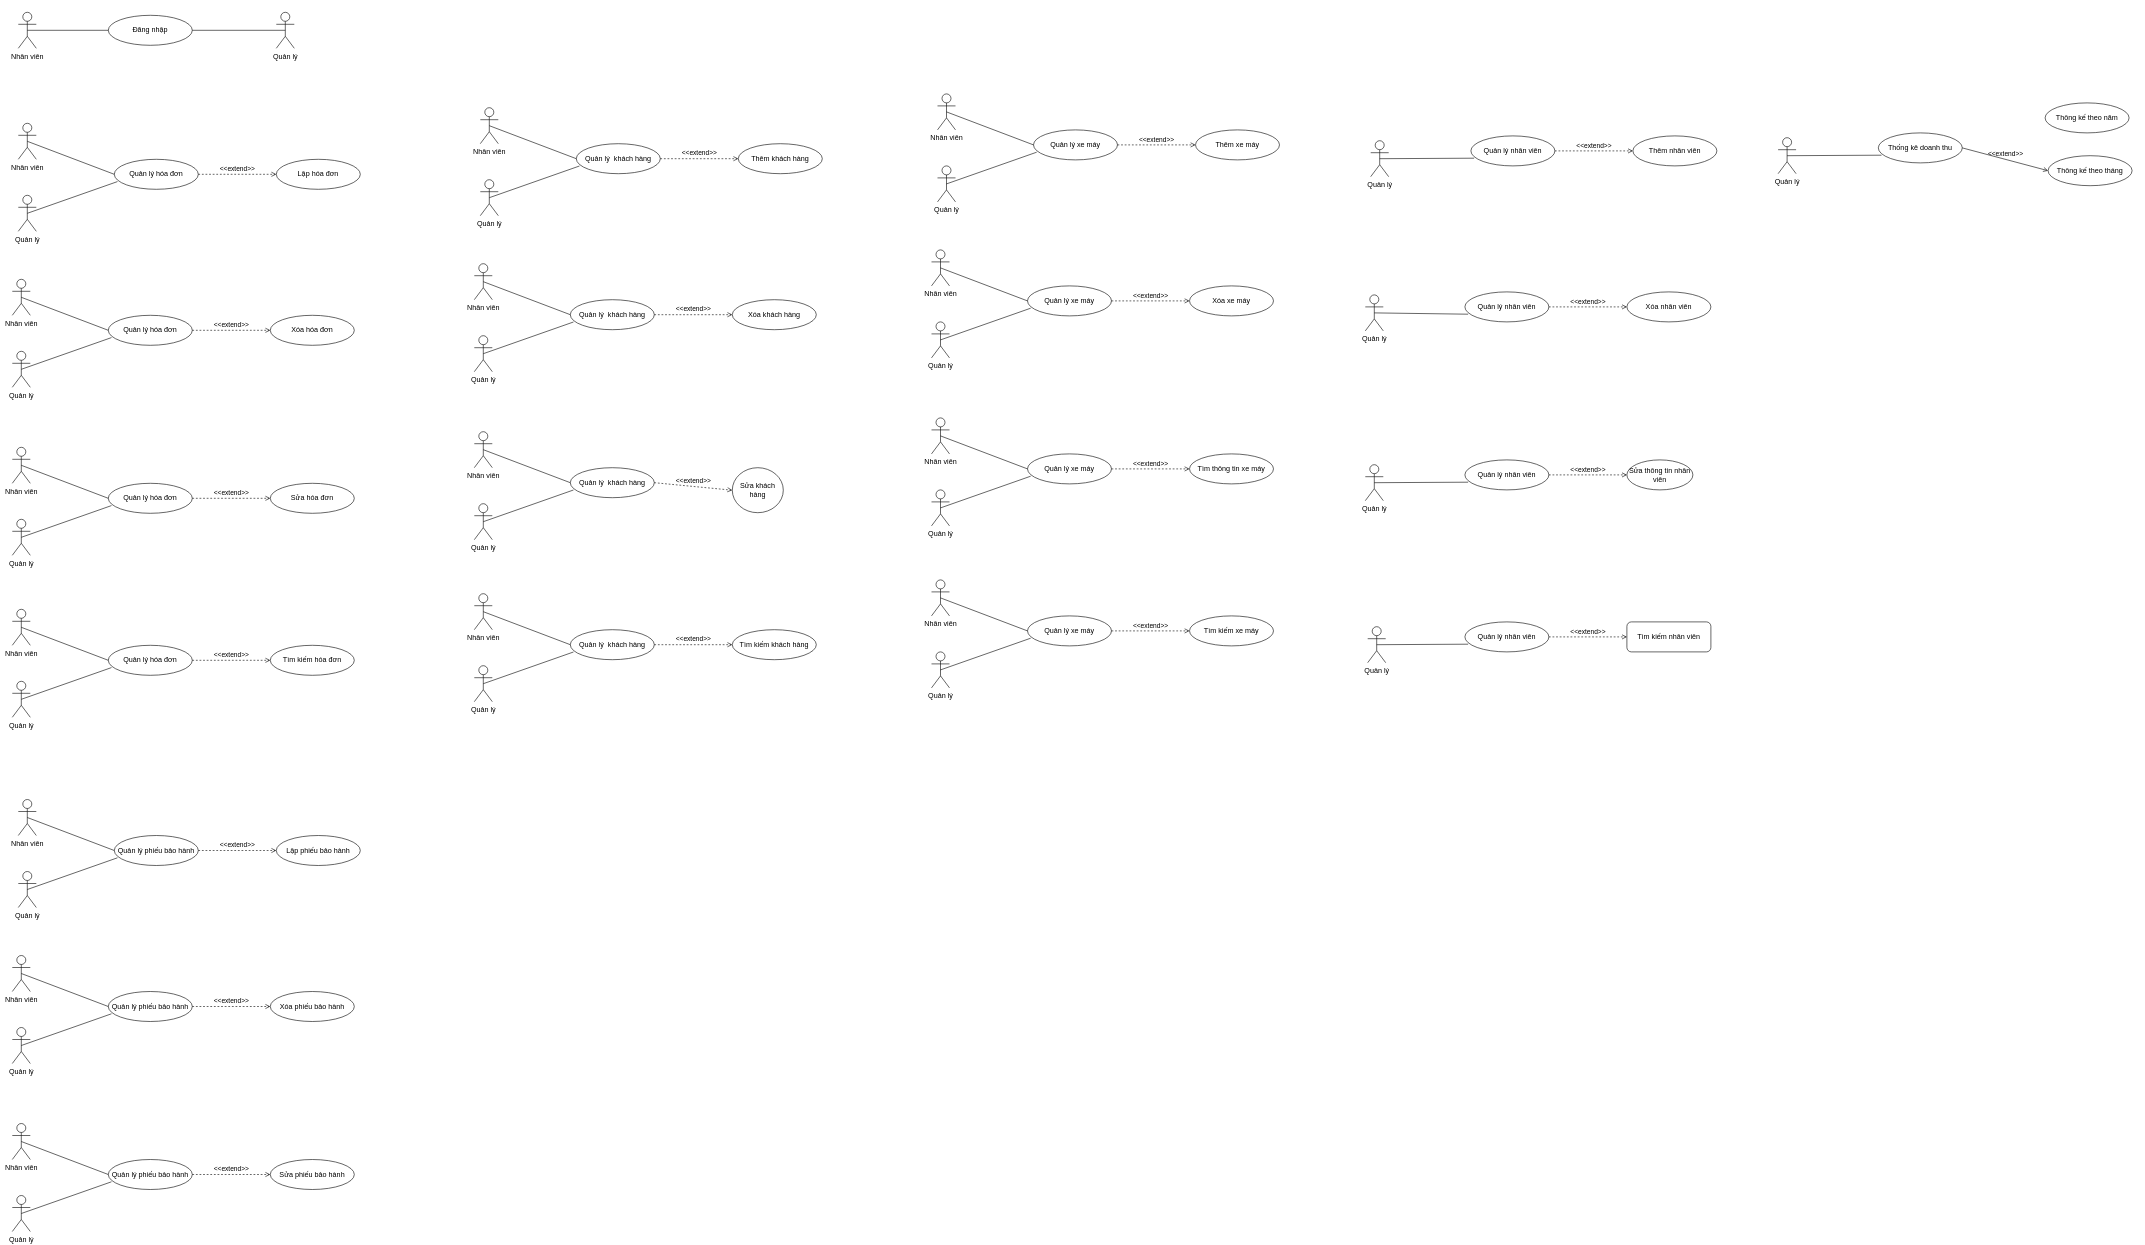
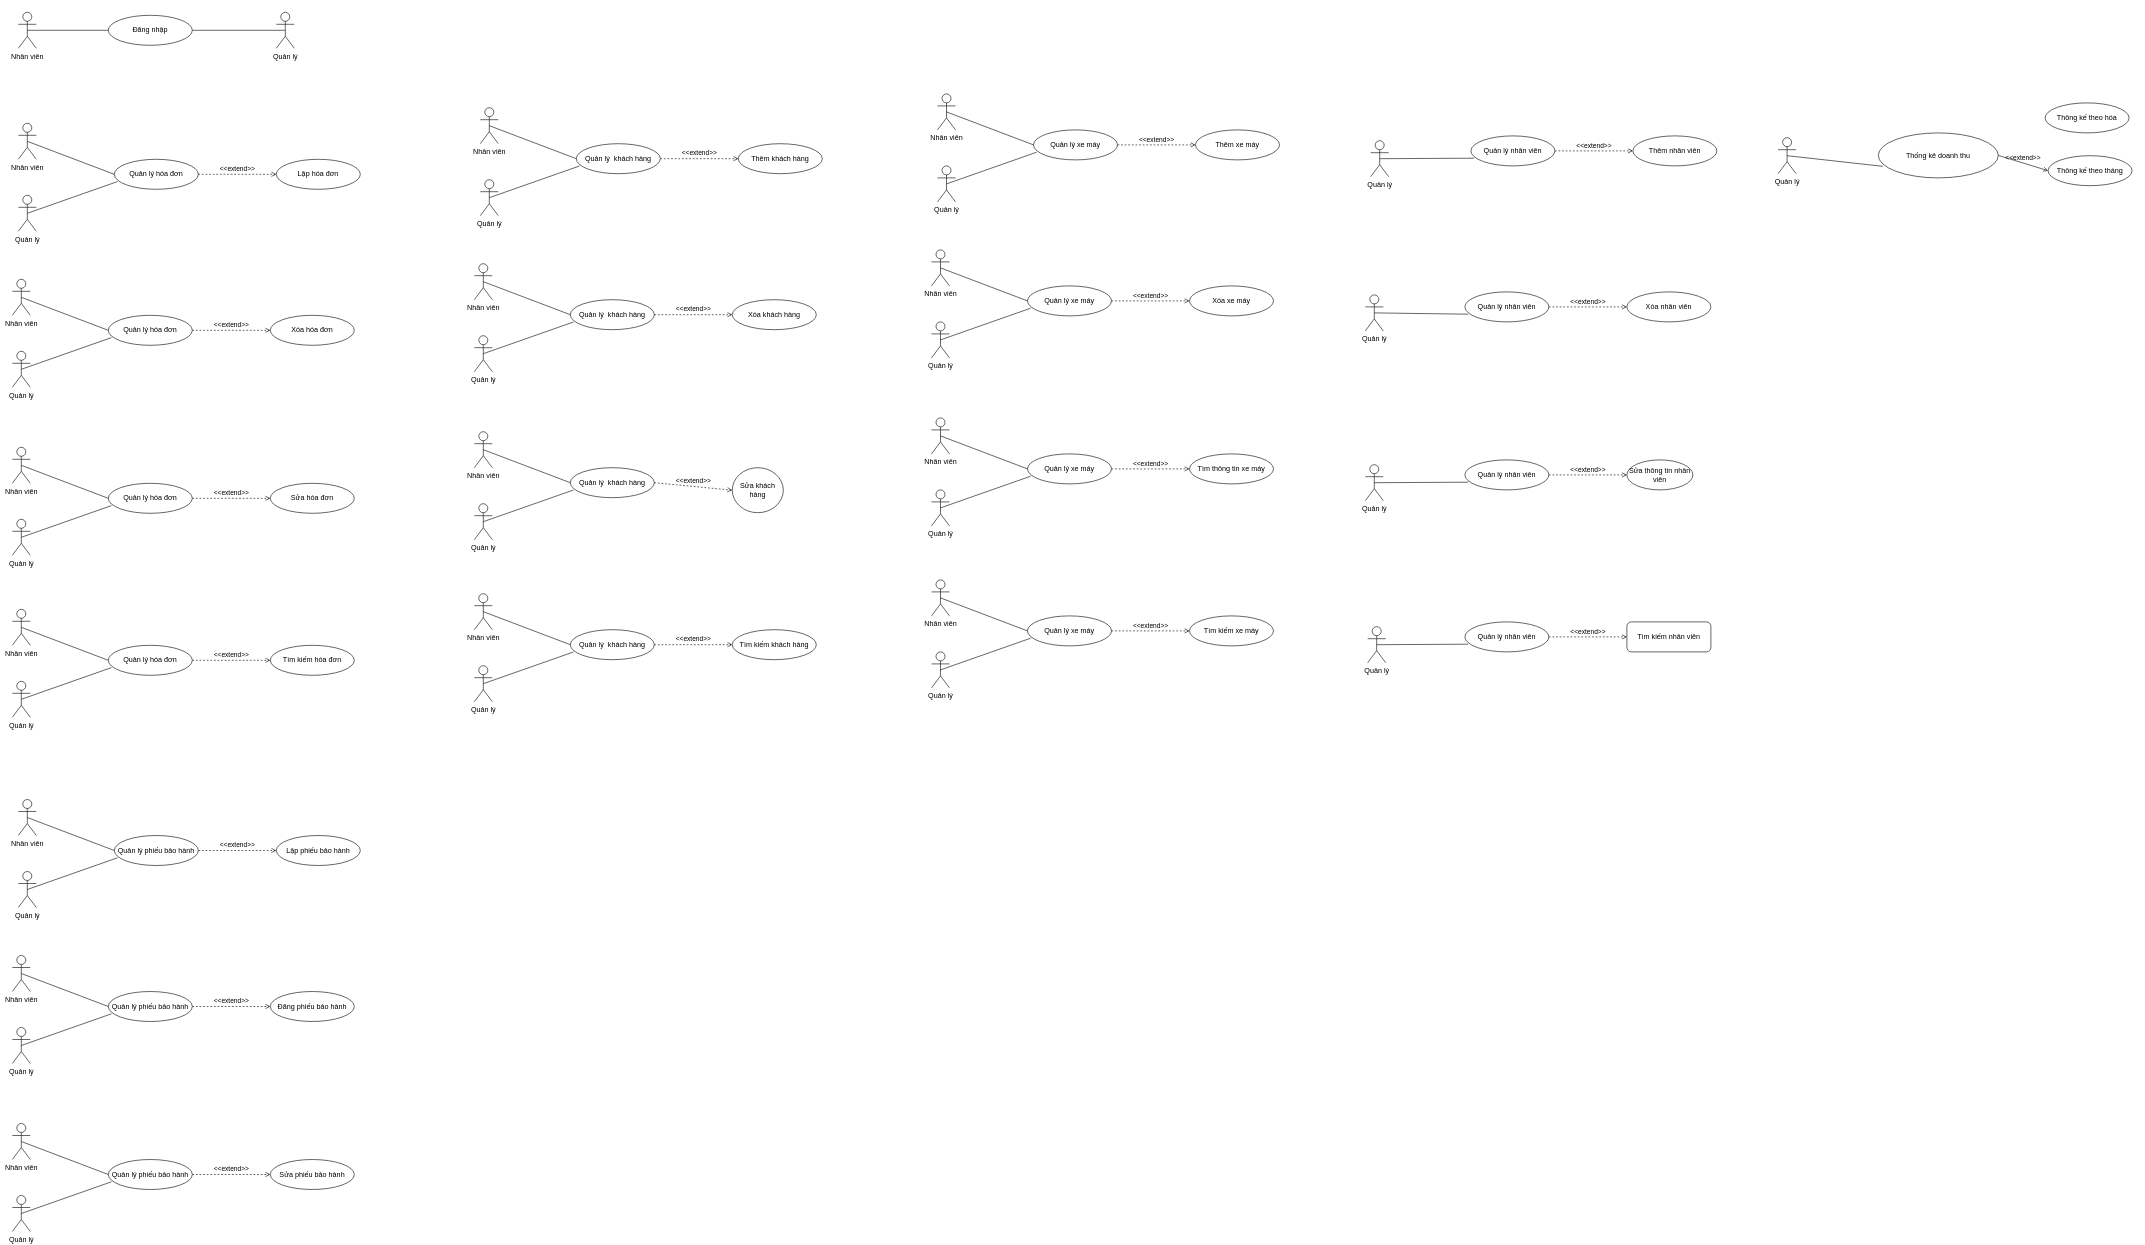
(2087, 118) -> (2087, 118)
(1920, 148) -> (1938, 155)
(312, 1007) -> (312, 1007)
